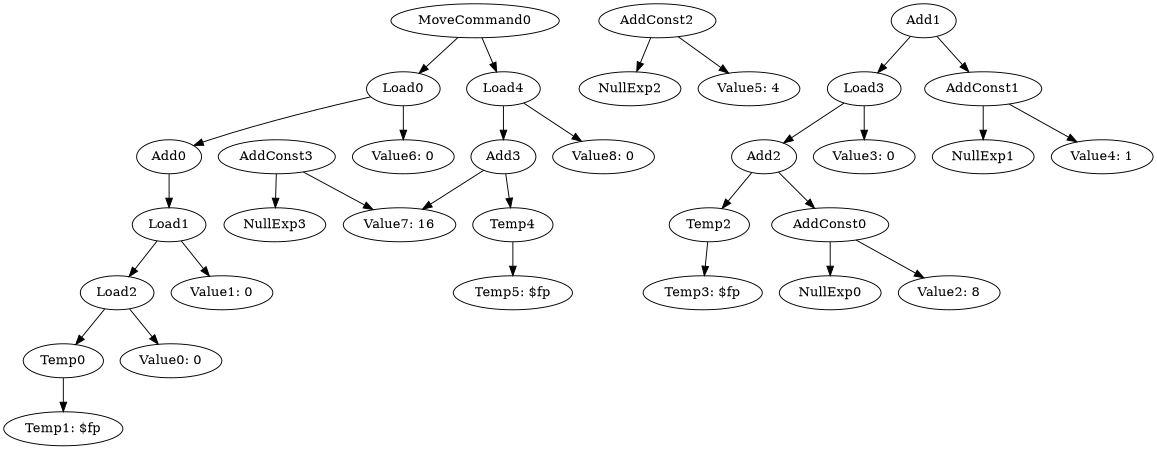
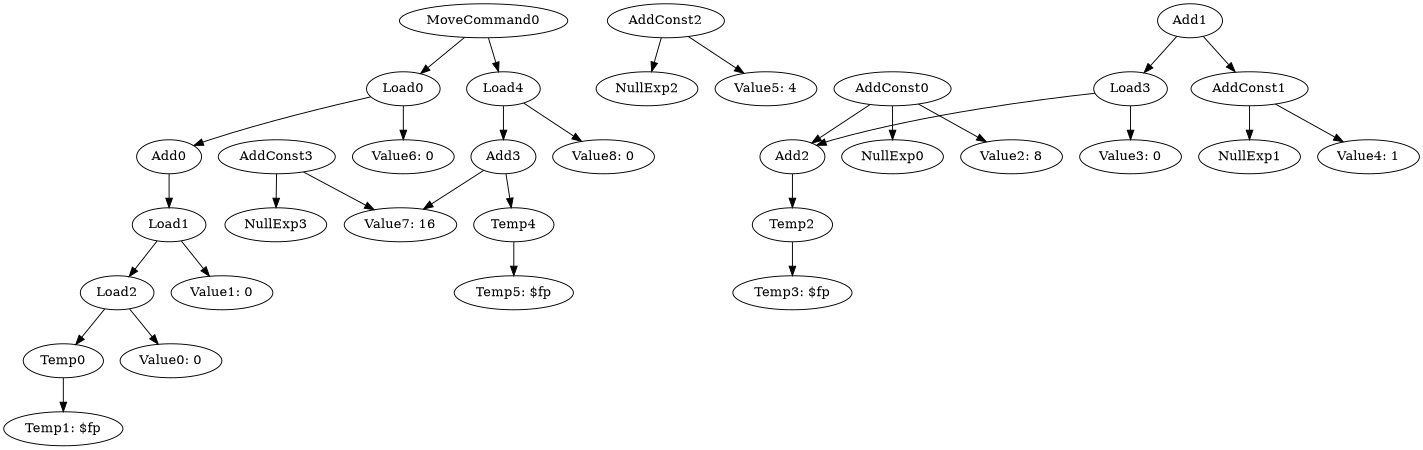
(793, 187) -> (845, 121)
